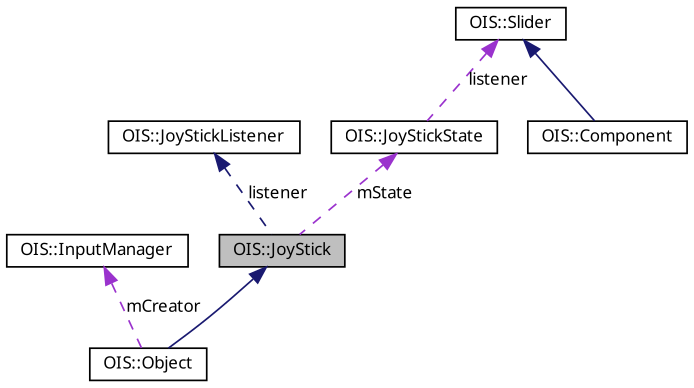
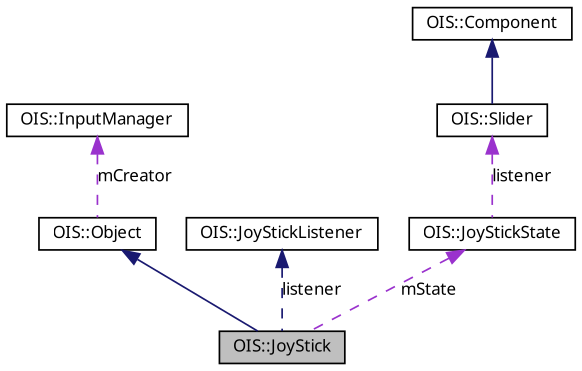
(565, 87) -> (492, 81)
(212, 315) -> (197, 295)
